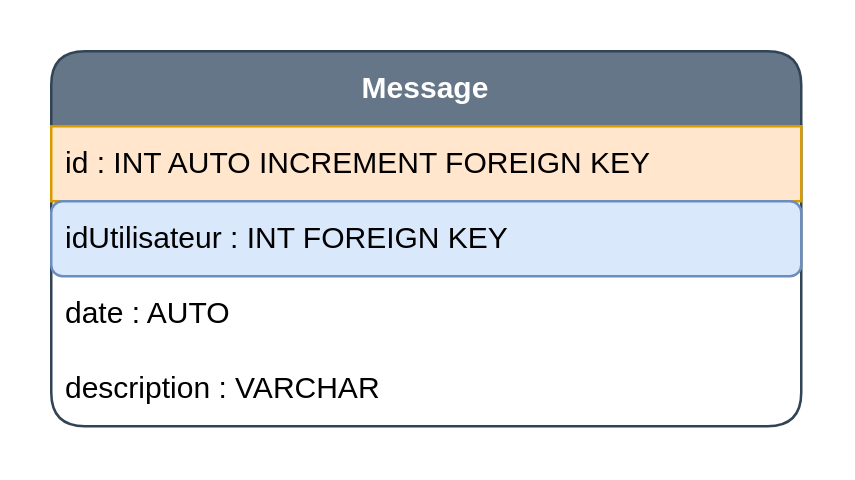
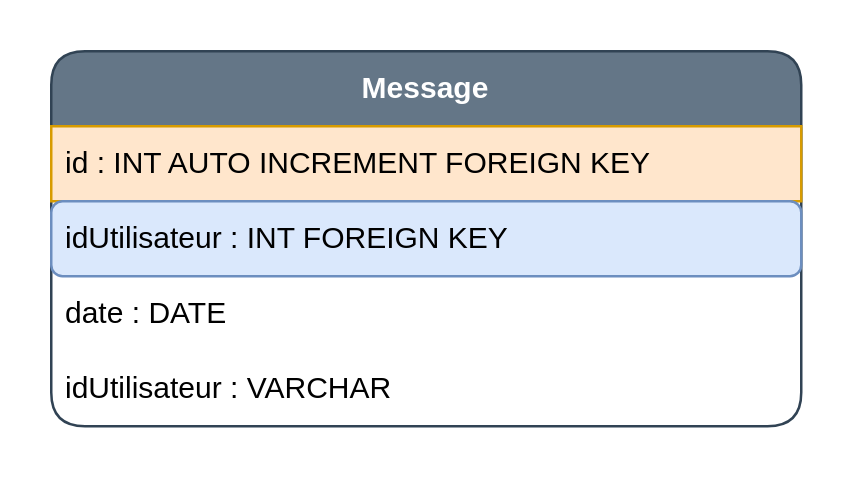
(147, 314) -> (147, 314)
(223, 389) -> (232, 389)
